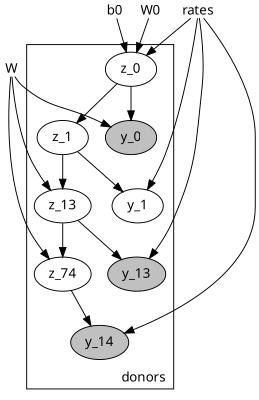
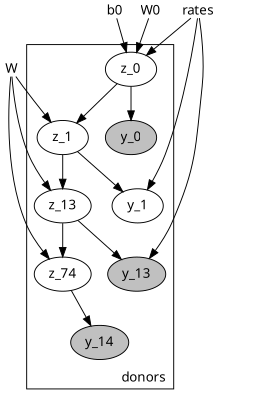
(55, 105) -> (33, 100)
(255, 197) -> none
